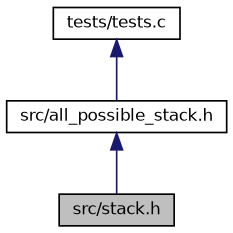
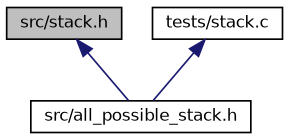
(117, 23) -> (218, 23)
(117, 172) -> (108, 77)
